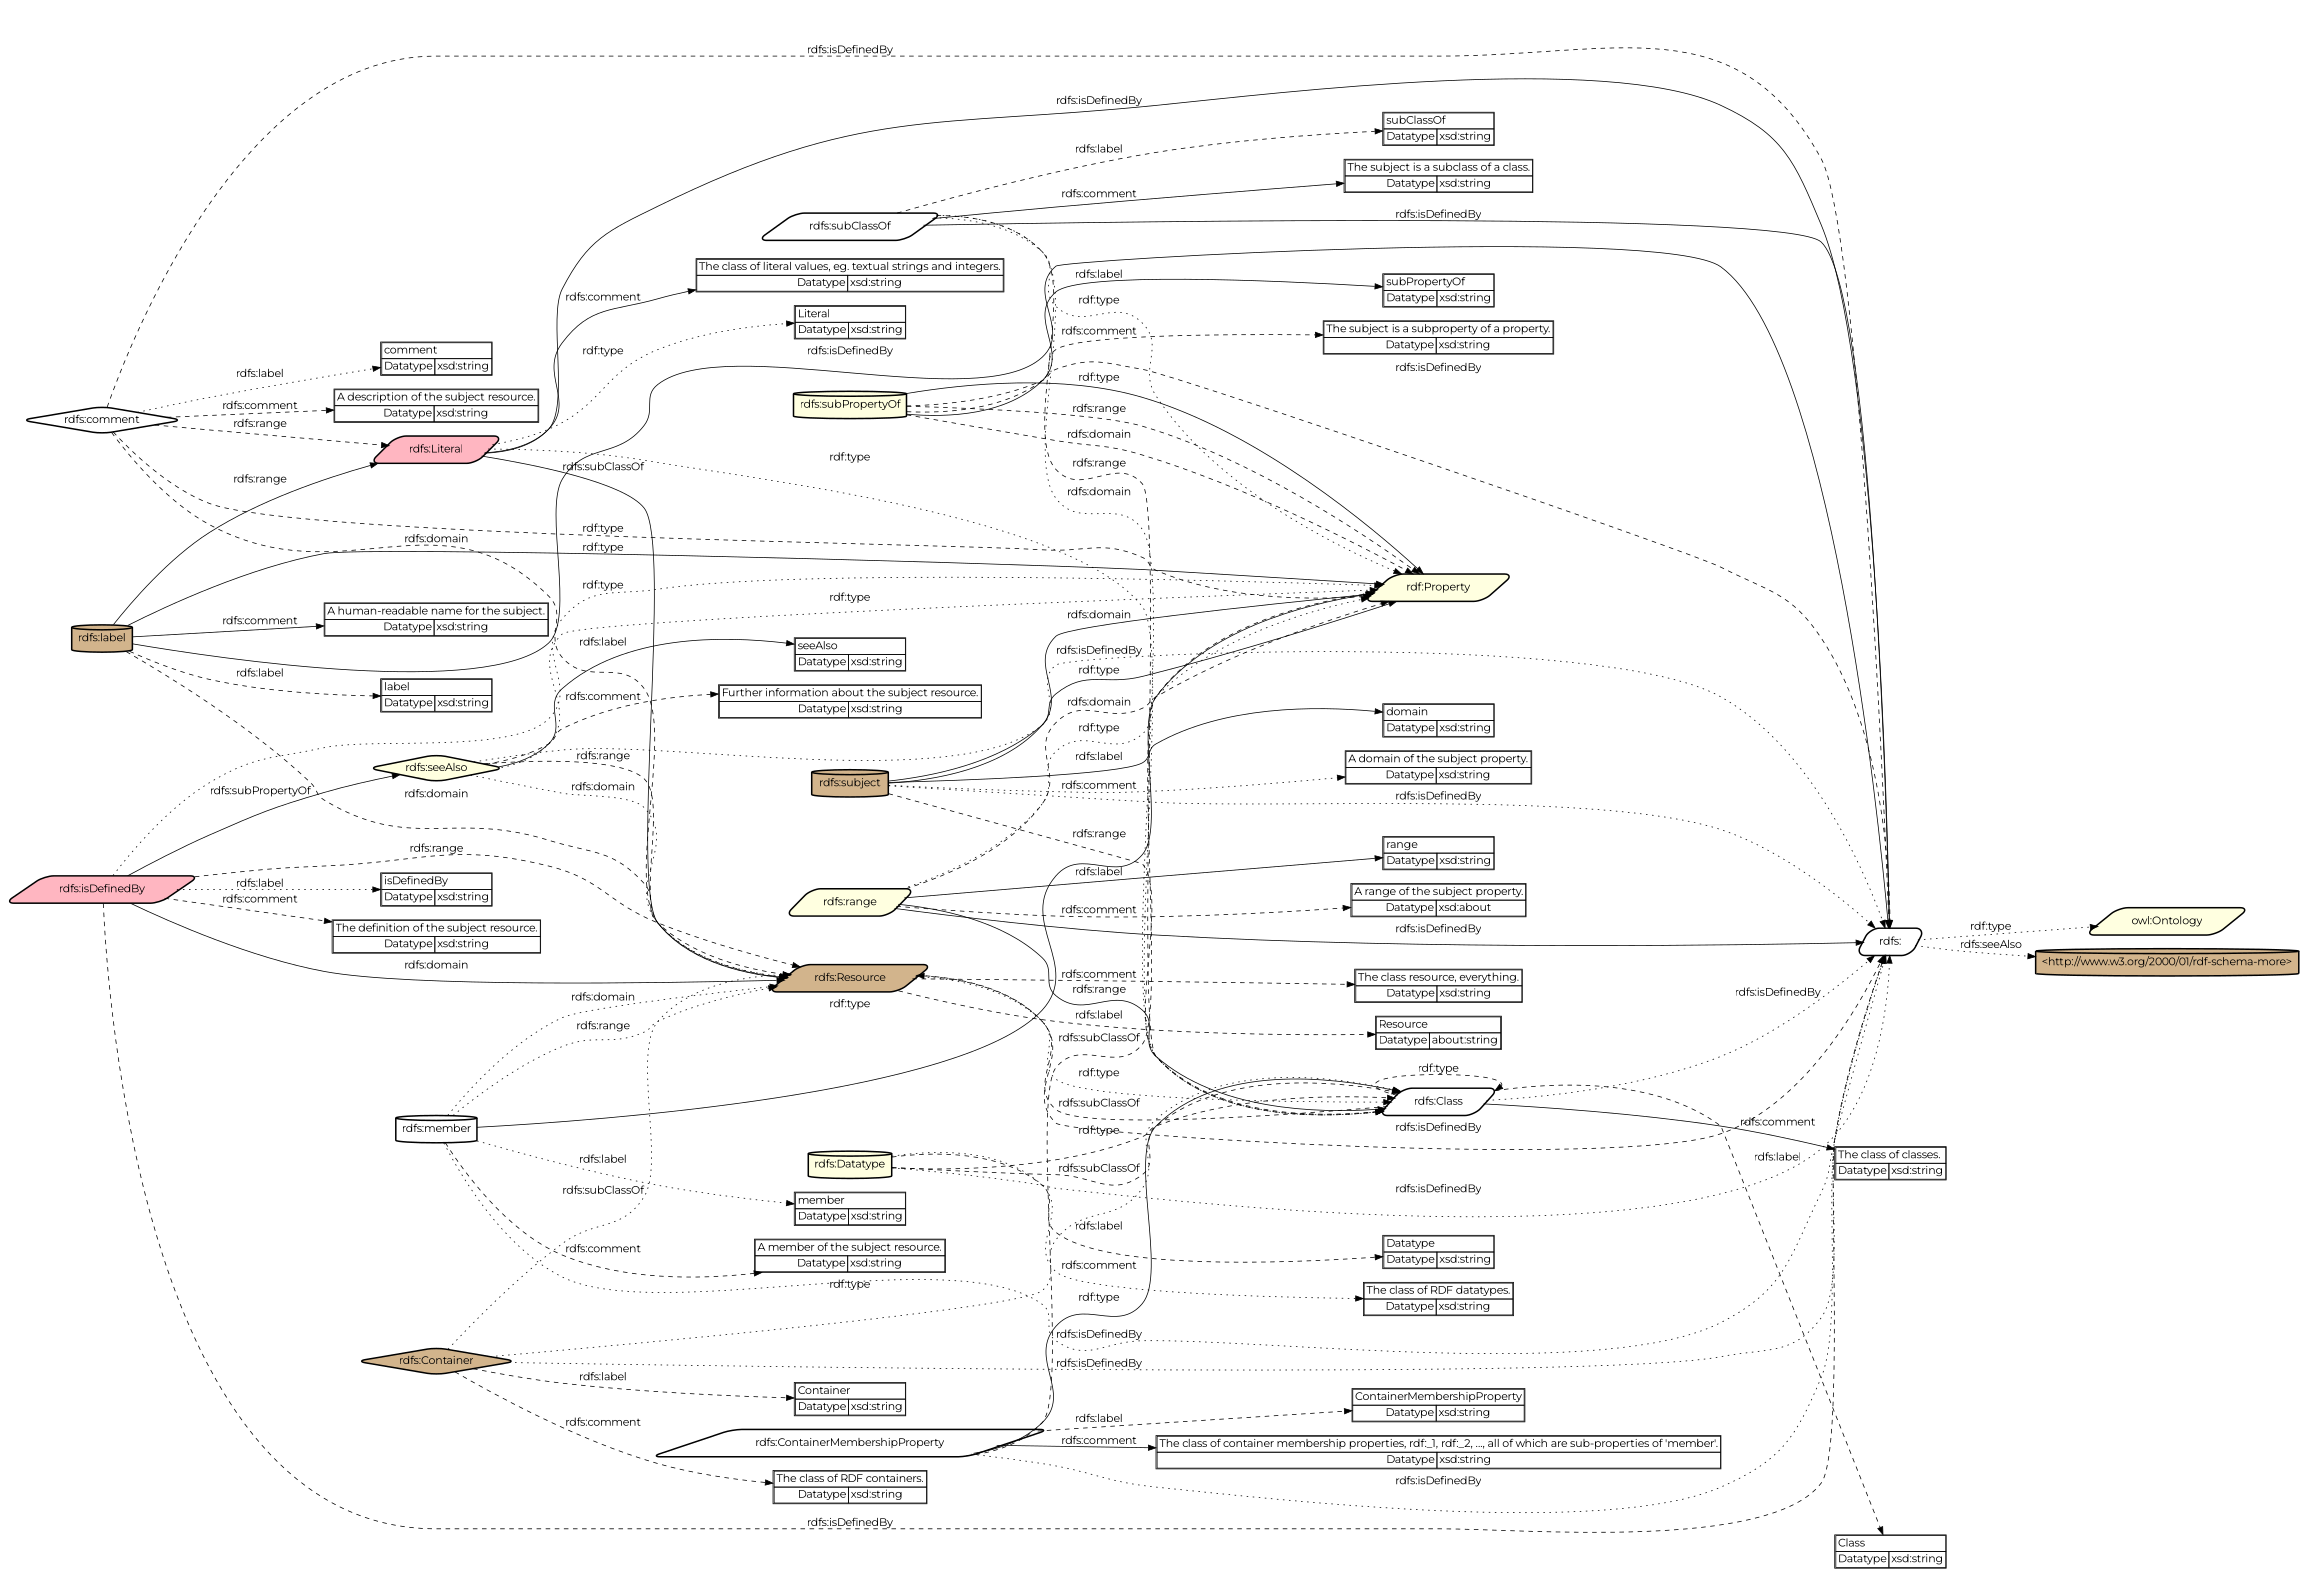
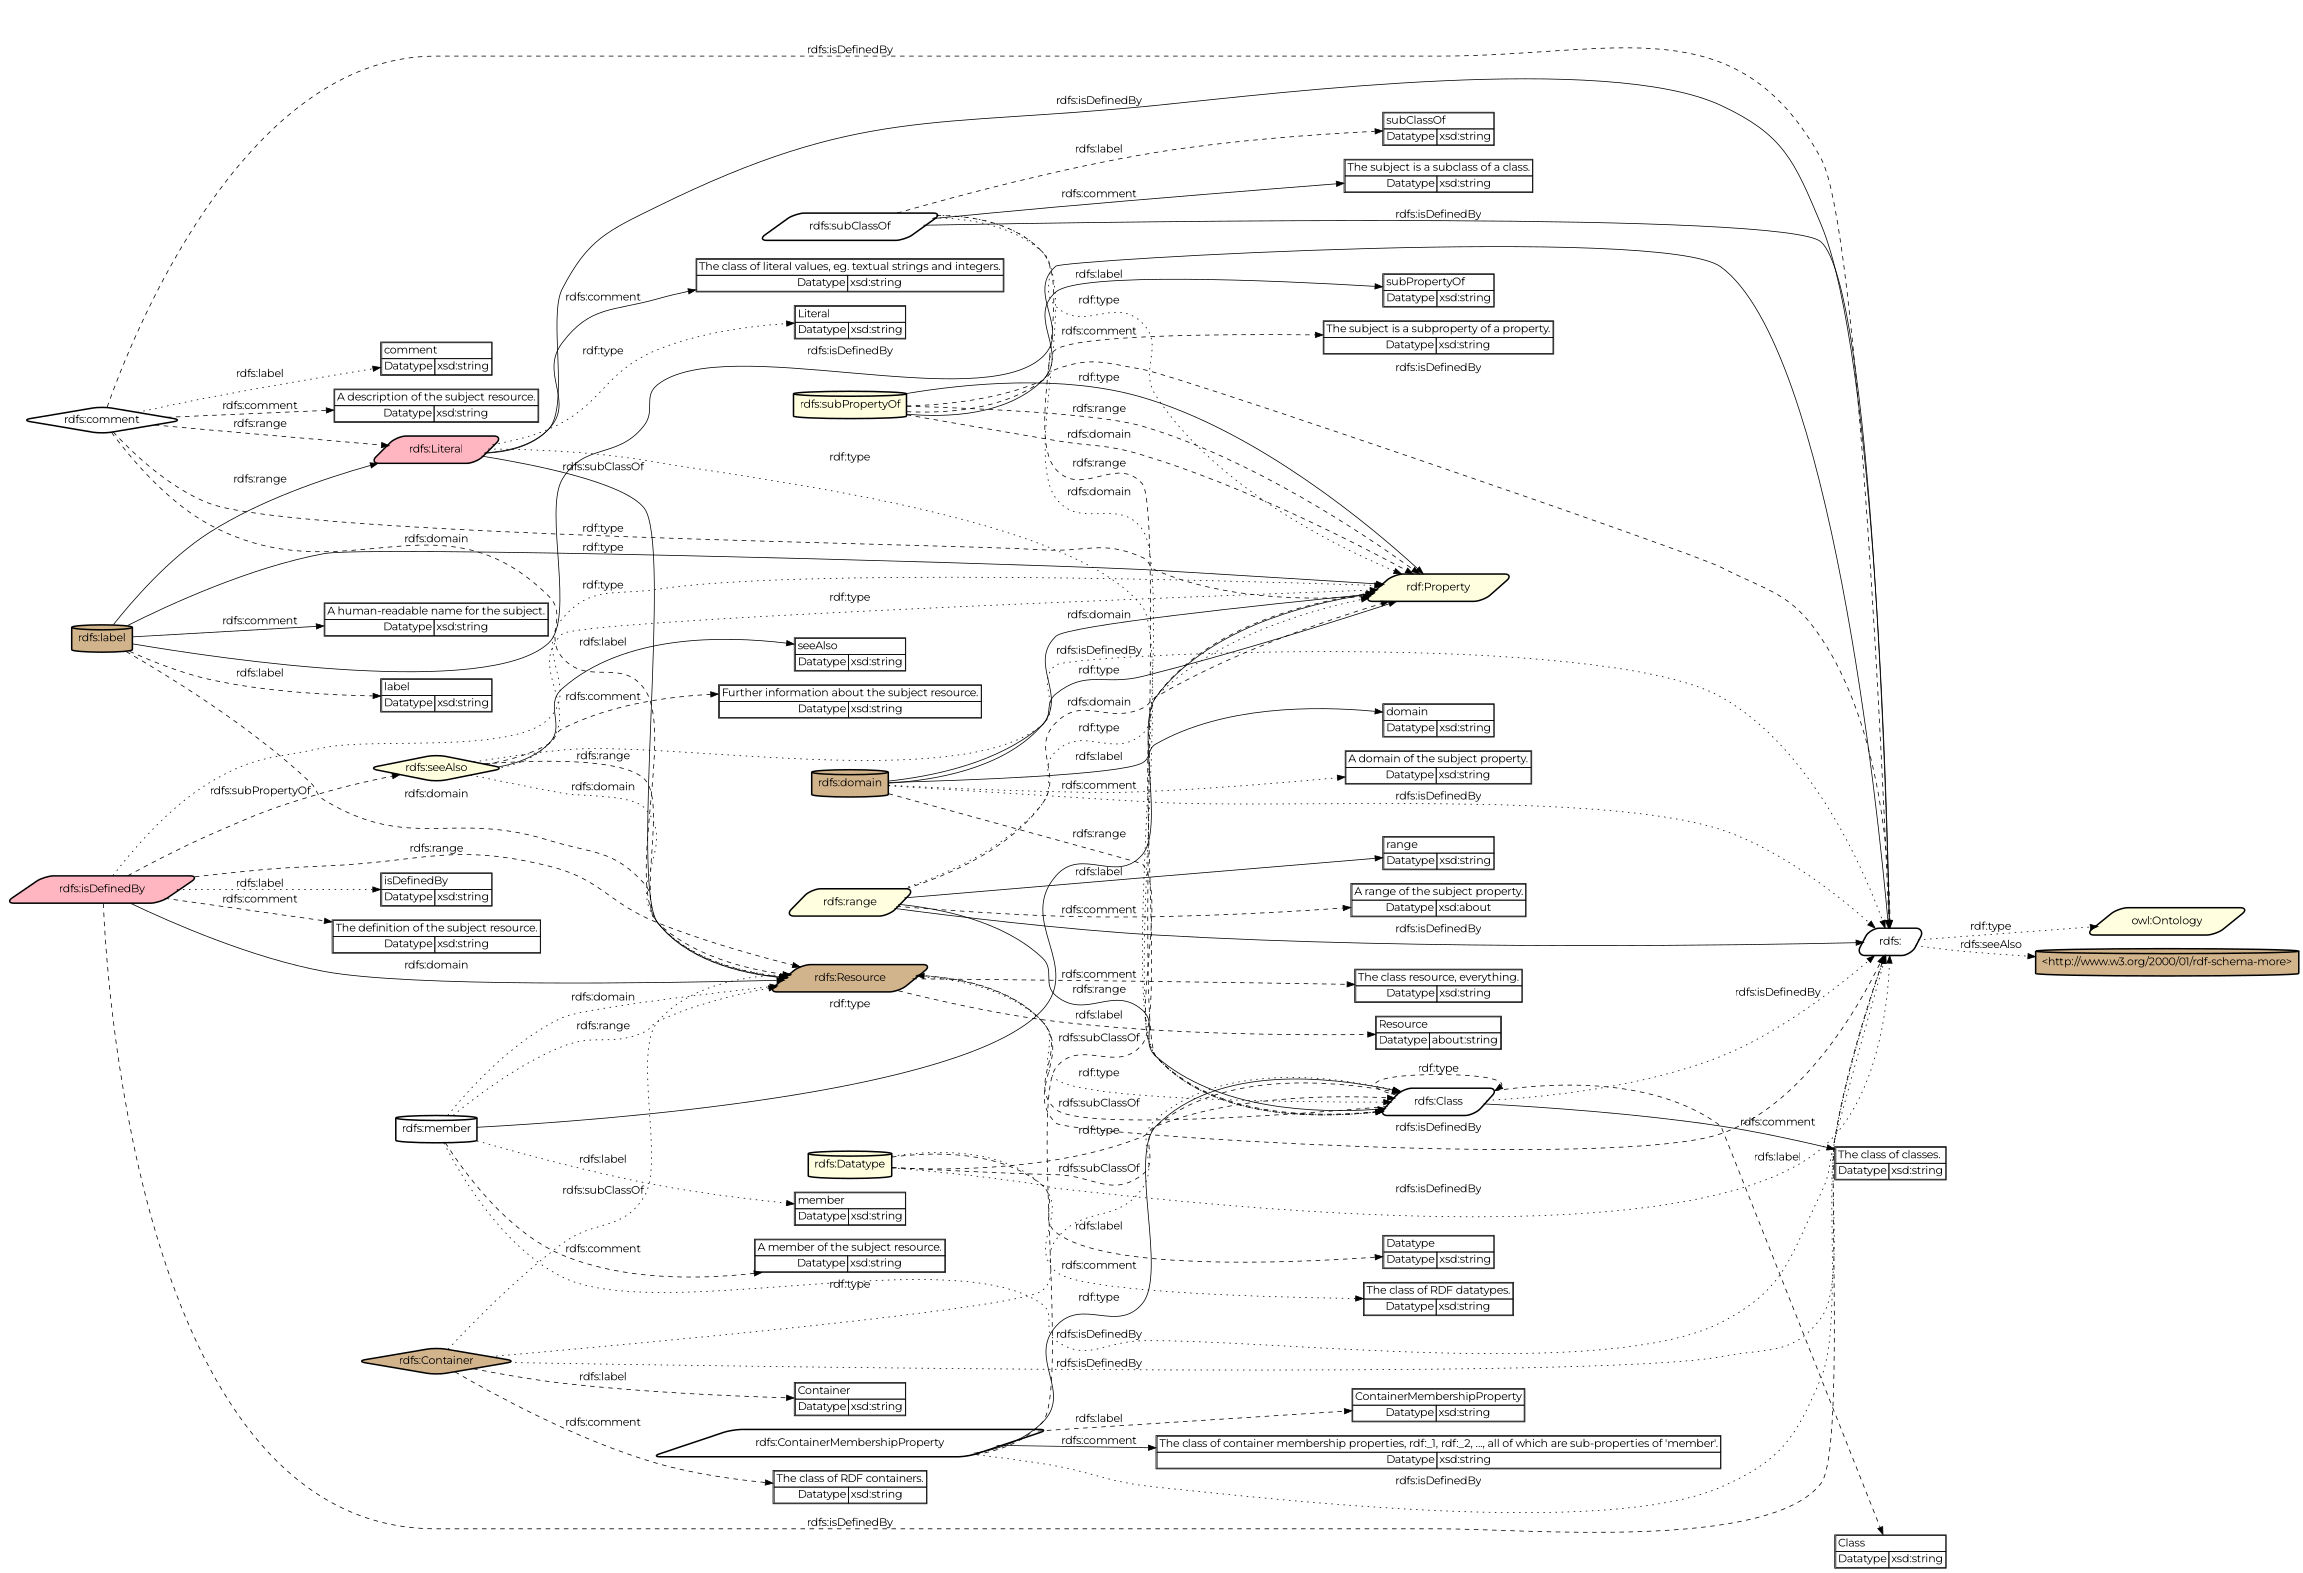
(850, 783) -> (850, 783)
(256, 815) -> (256, 815)
